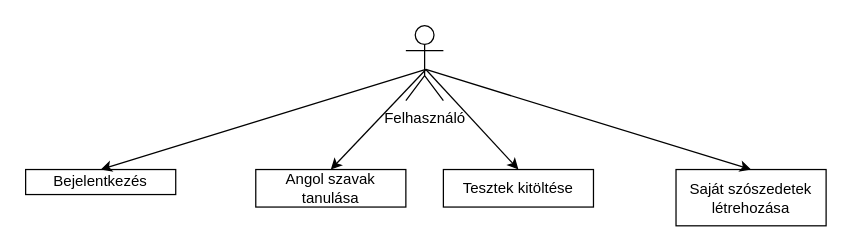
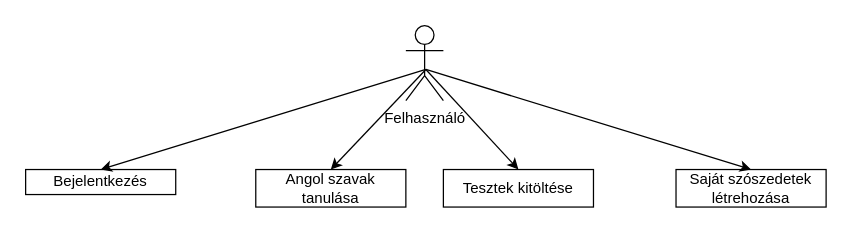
(751, 198) -> (751, 188)
